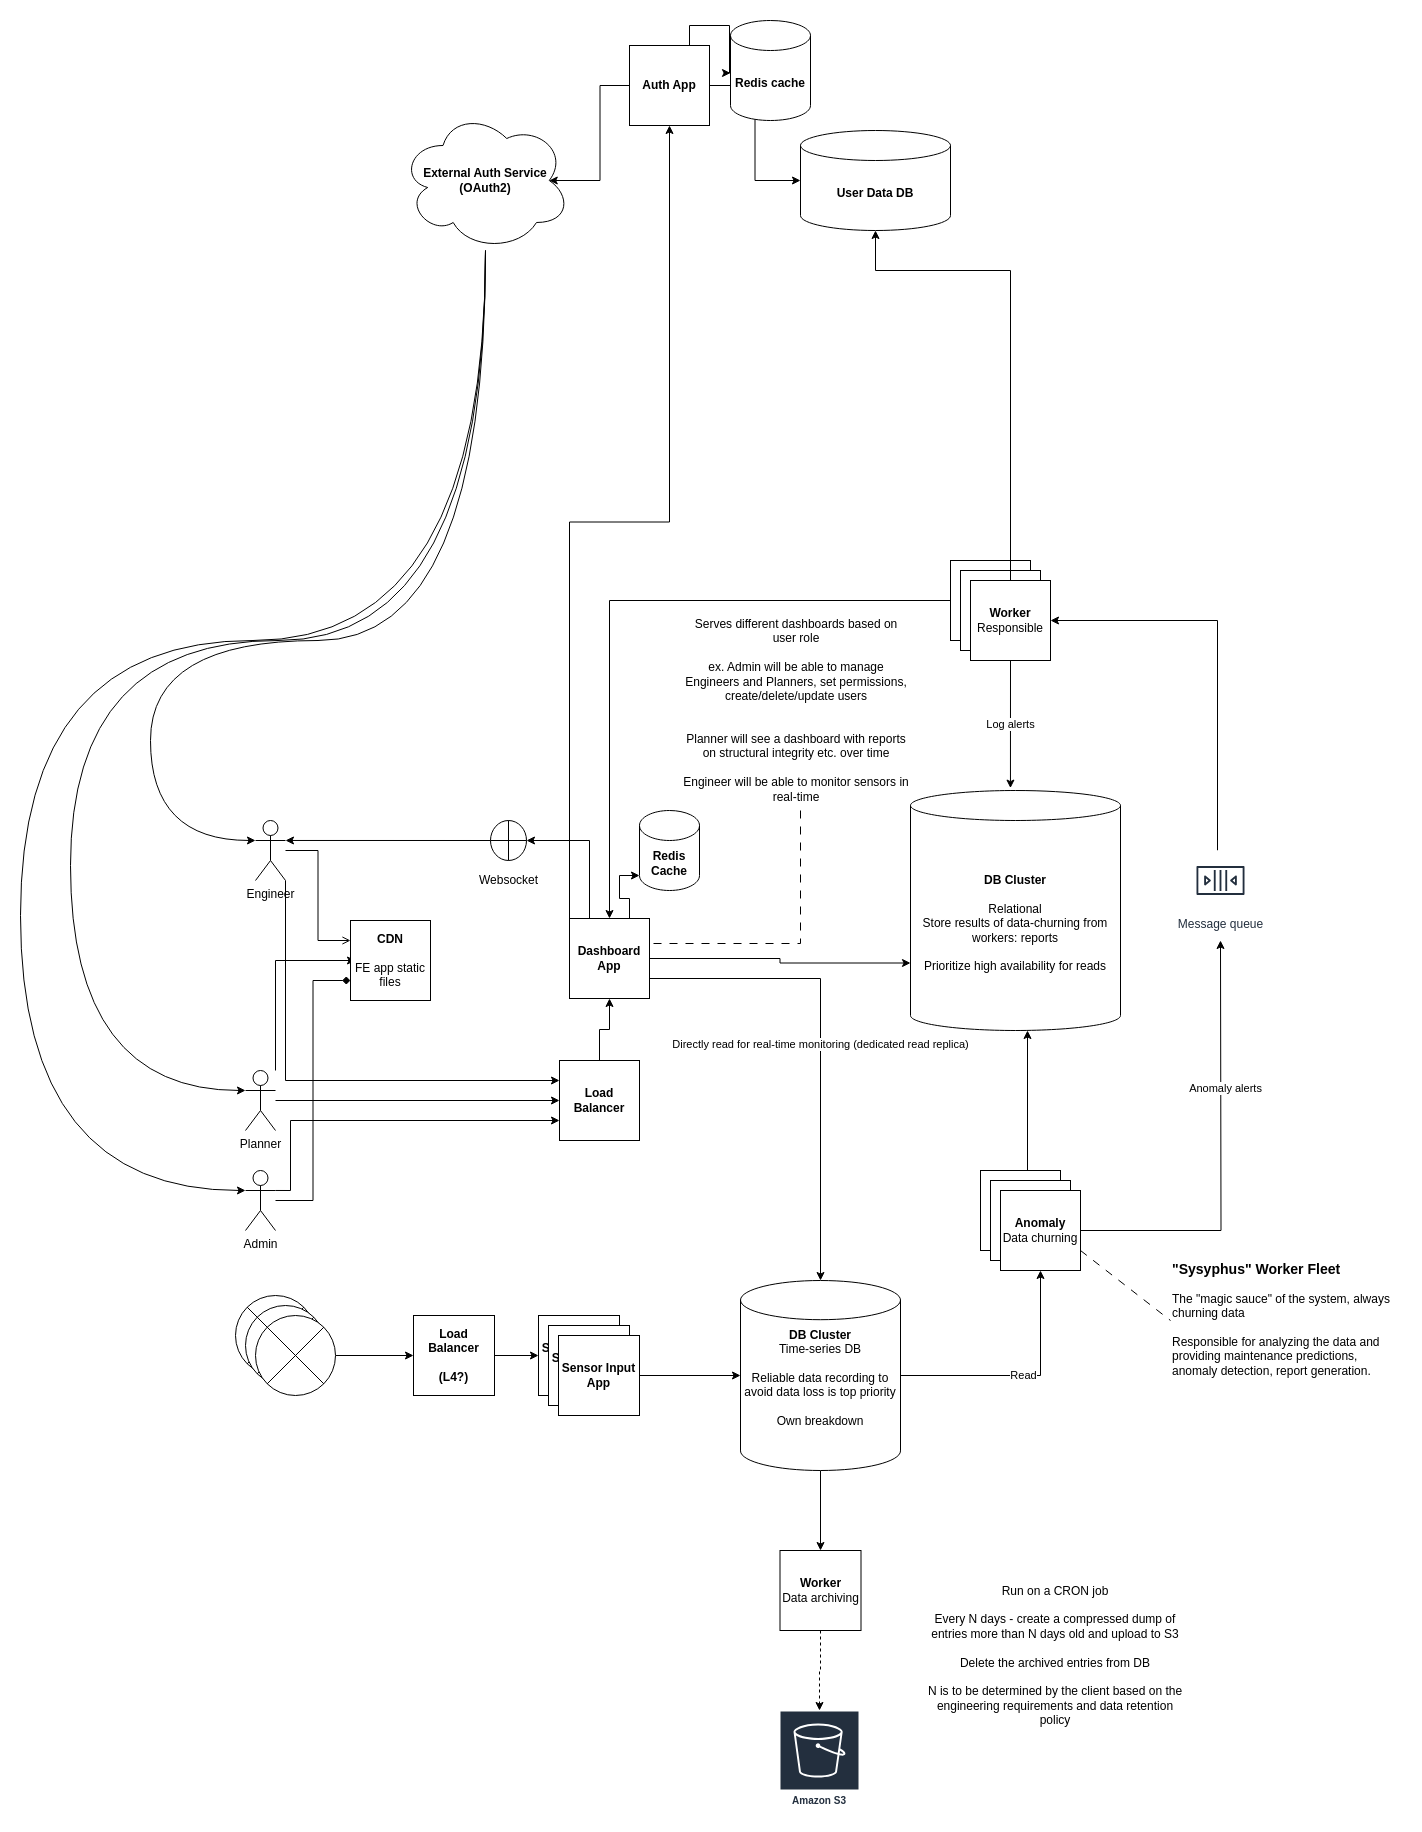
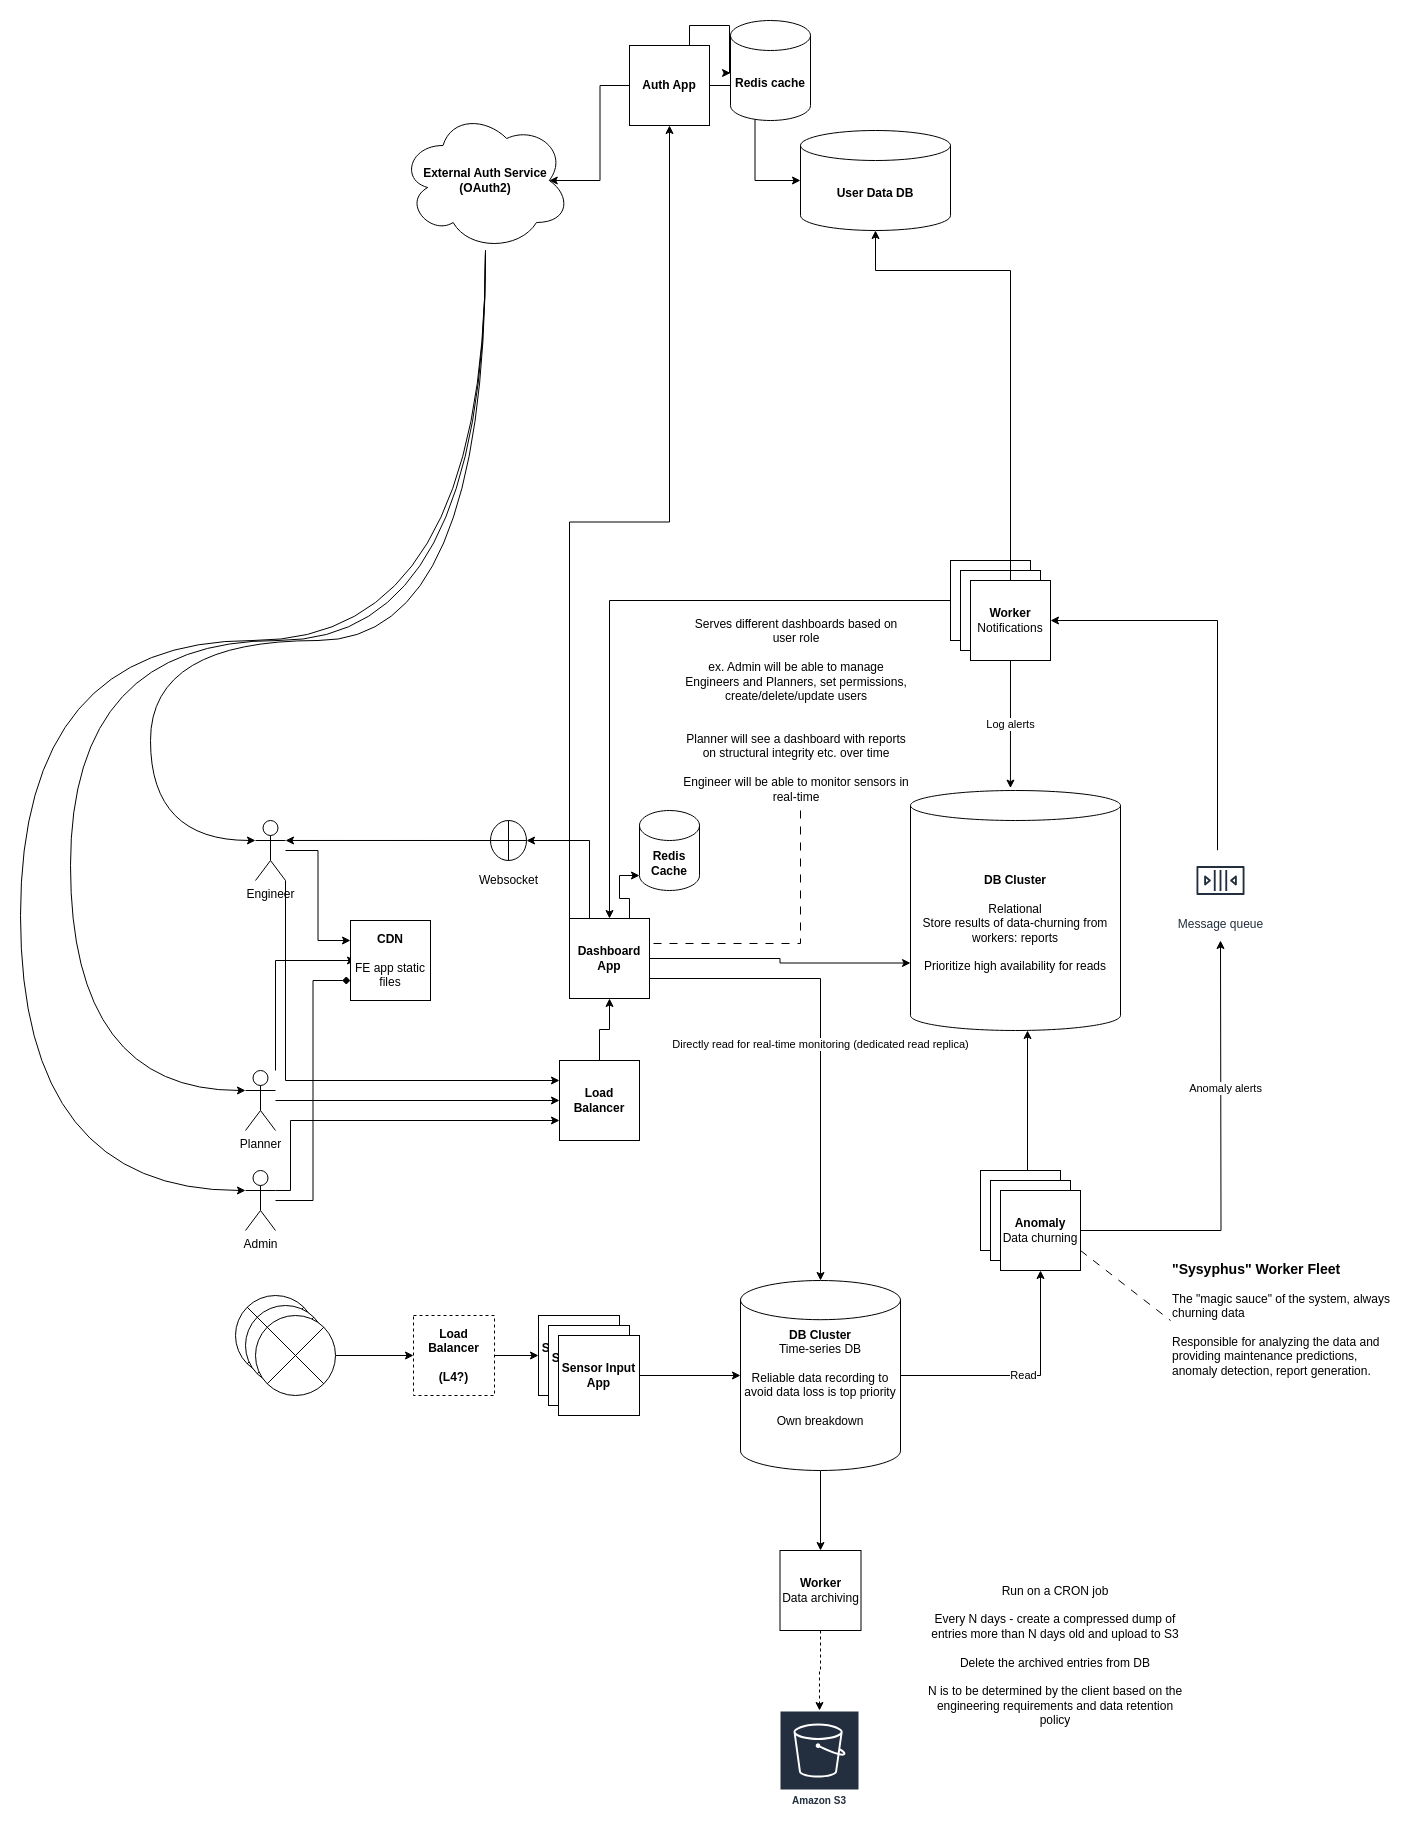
(1011, 621) -> (1011, 621)
(344, 941) -> (342, 941)
(454, 1356) -> (454, 1356)
